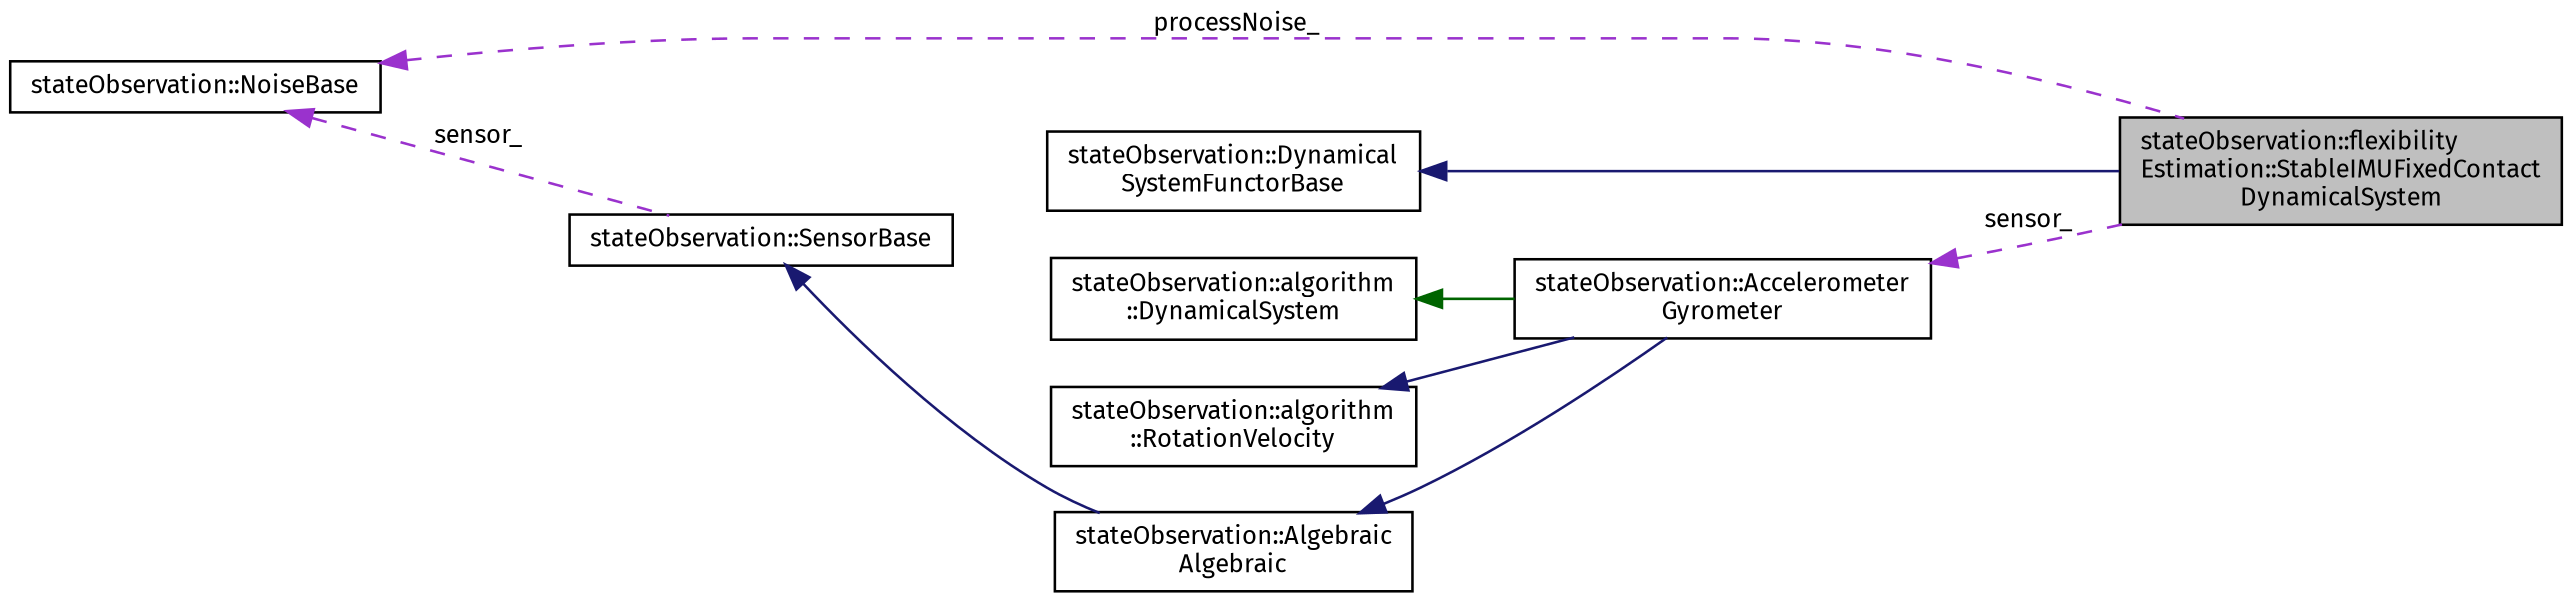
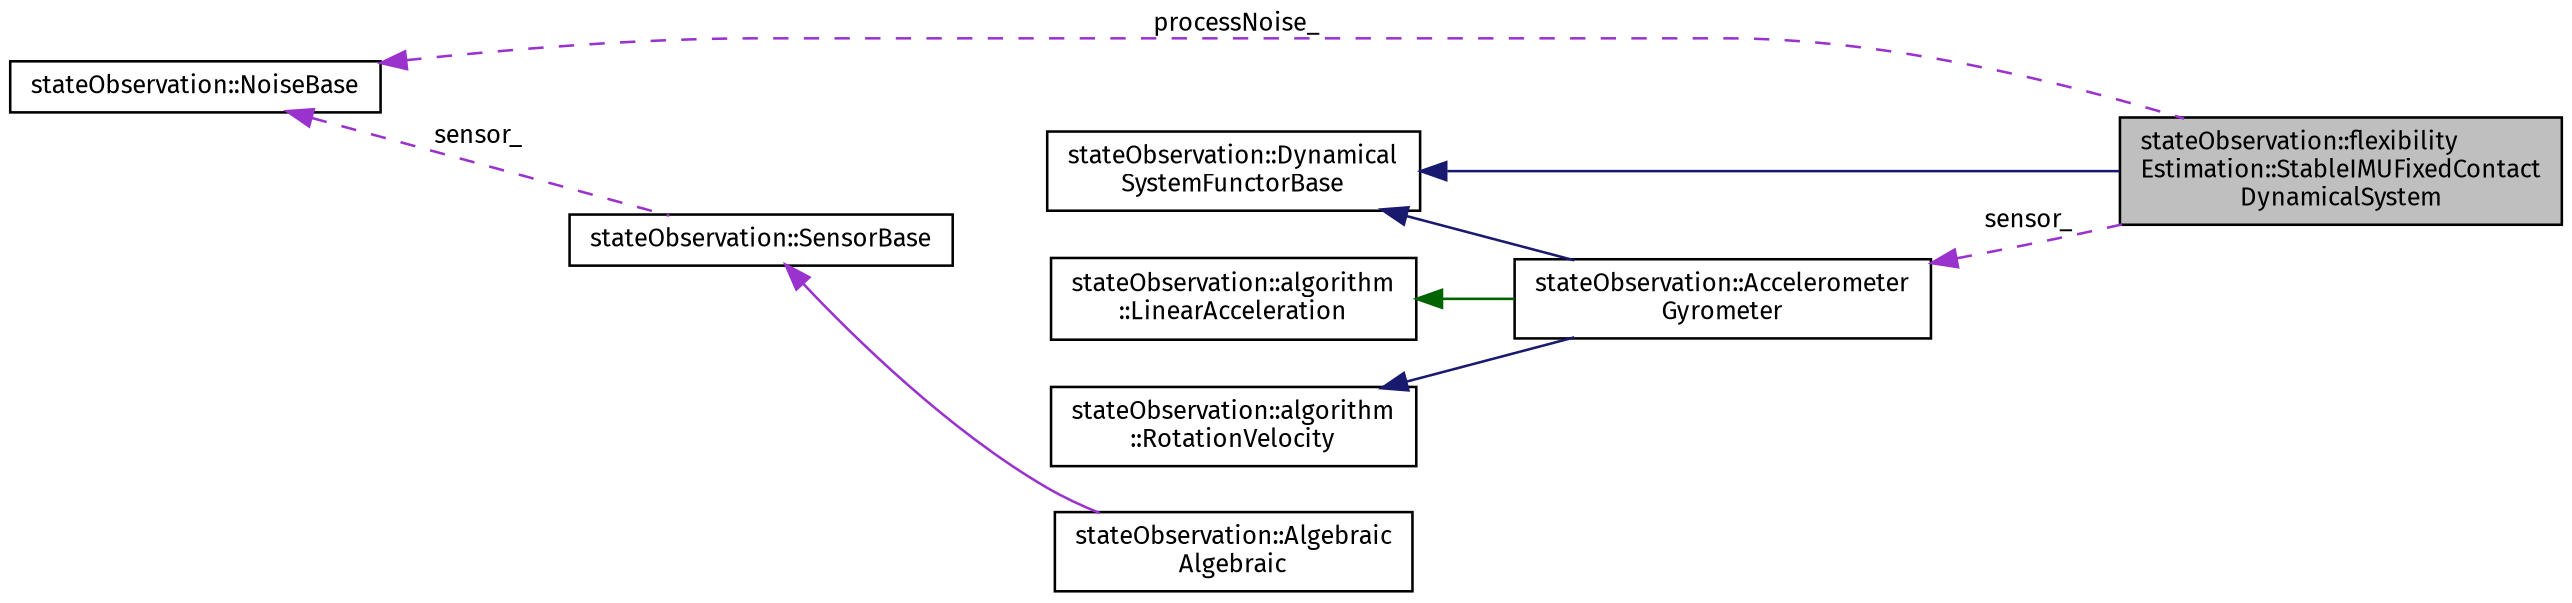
(1234, 299) -> (1234, 299)
(941, 413) -> (941, 413)
(1529, 428) -> (1490, 238)
